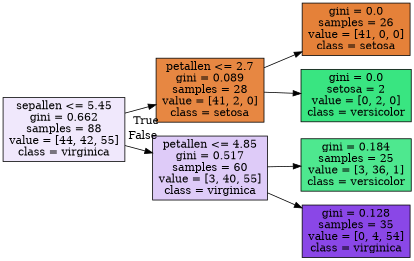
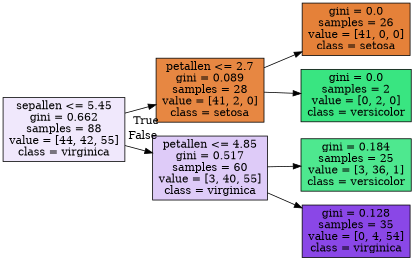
(356, 96) -> (356, 96)
